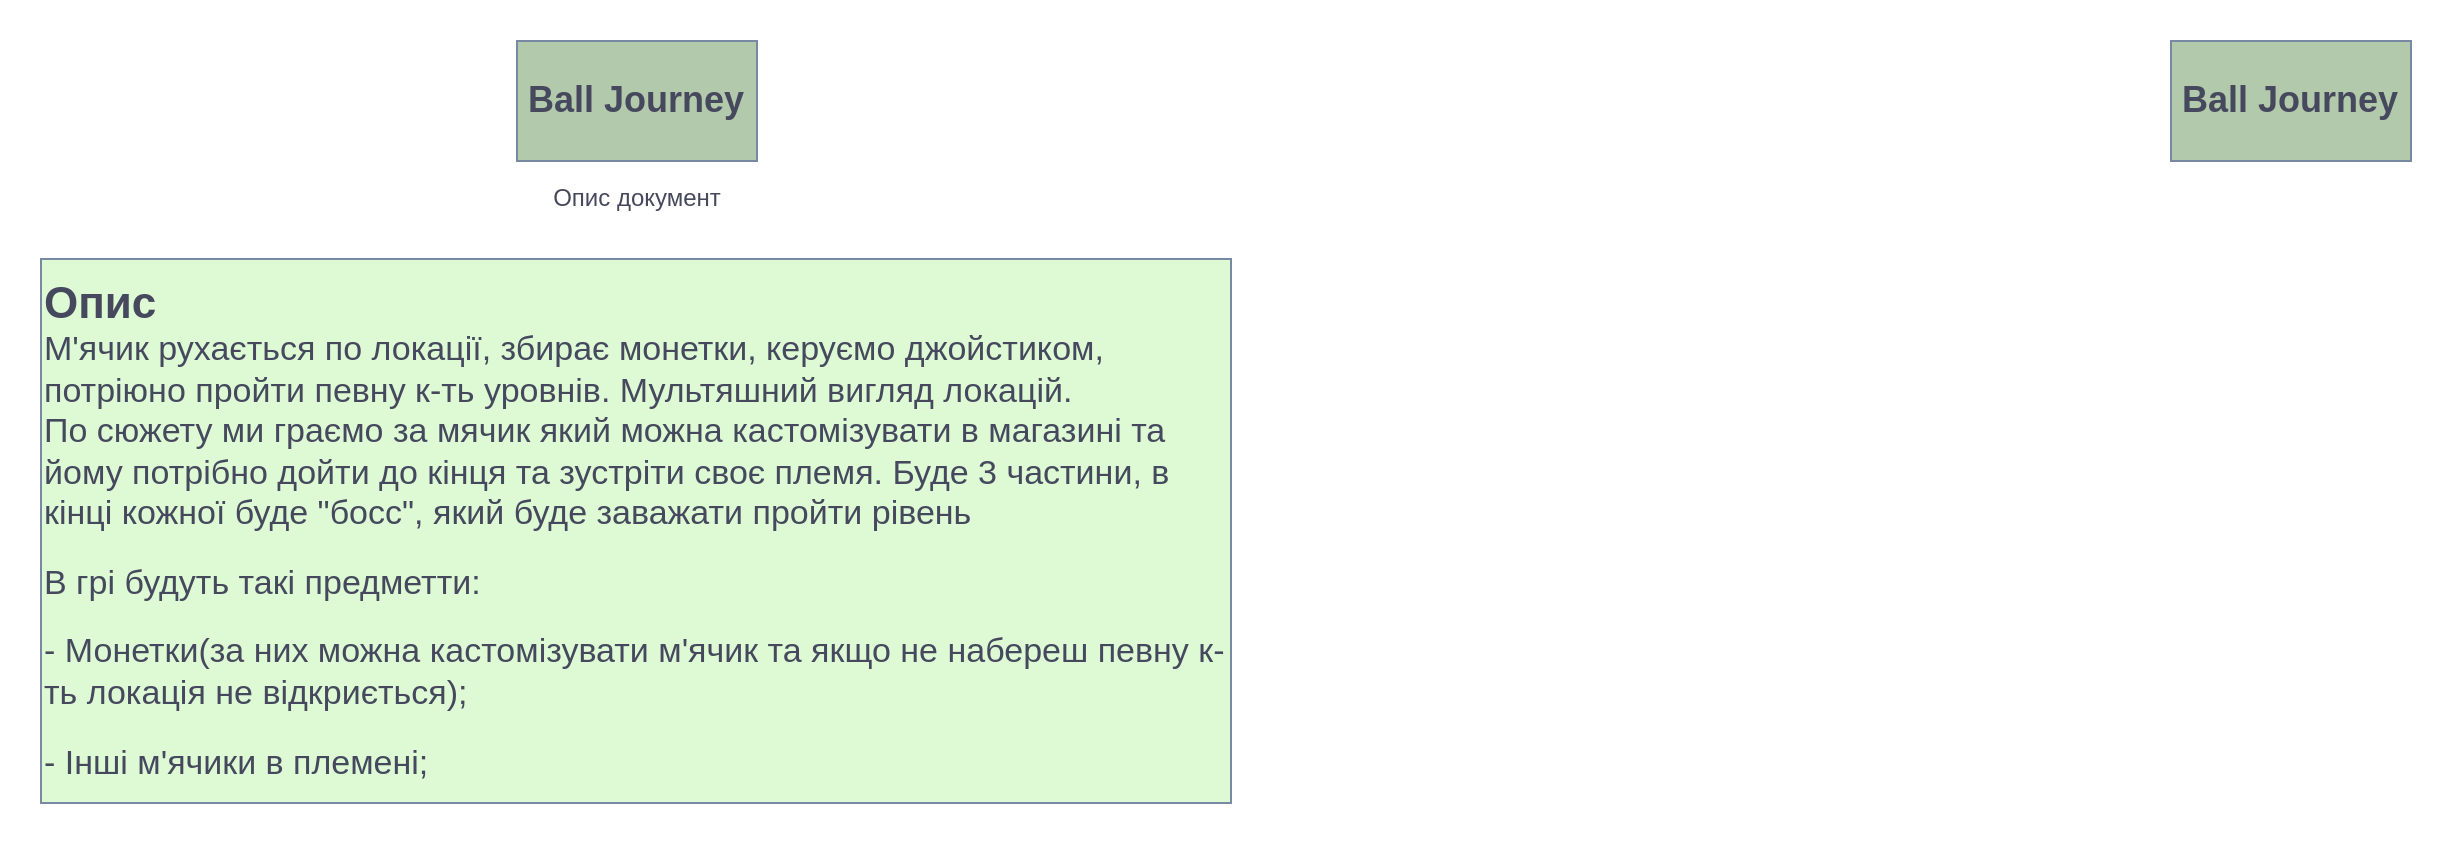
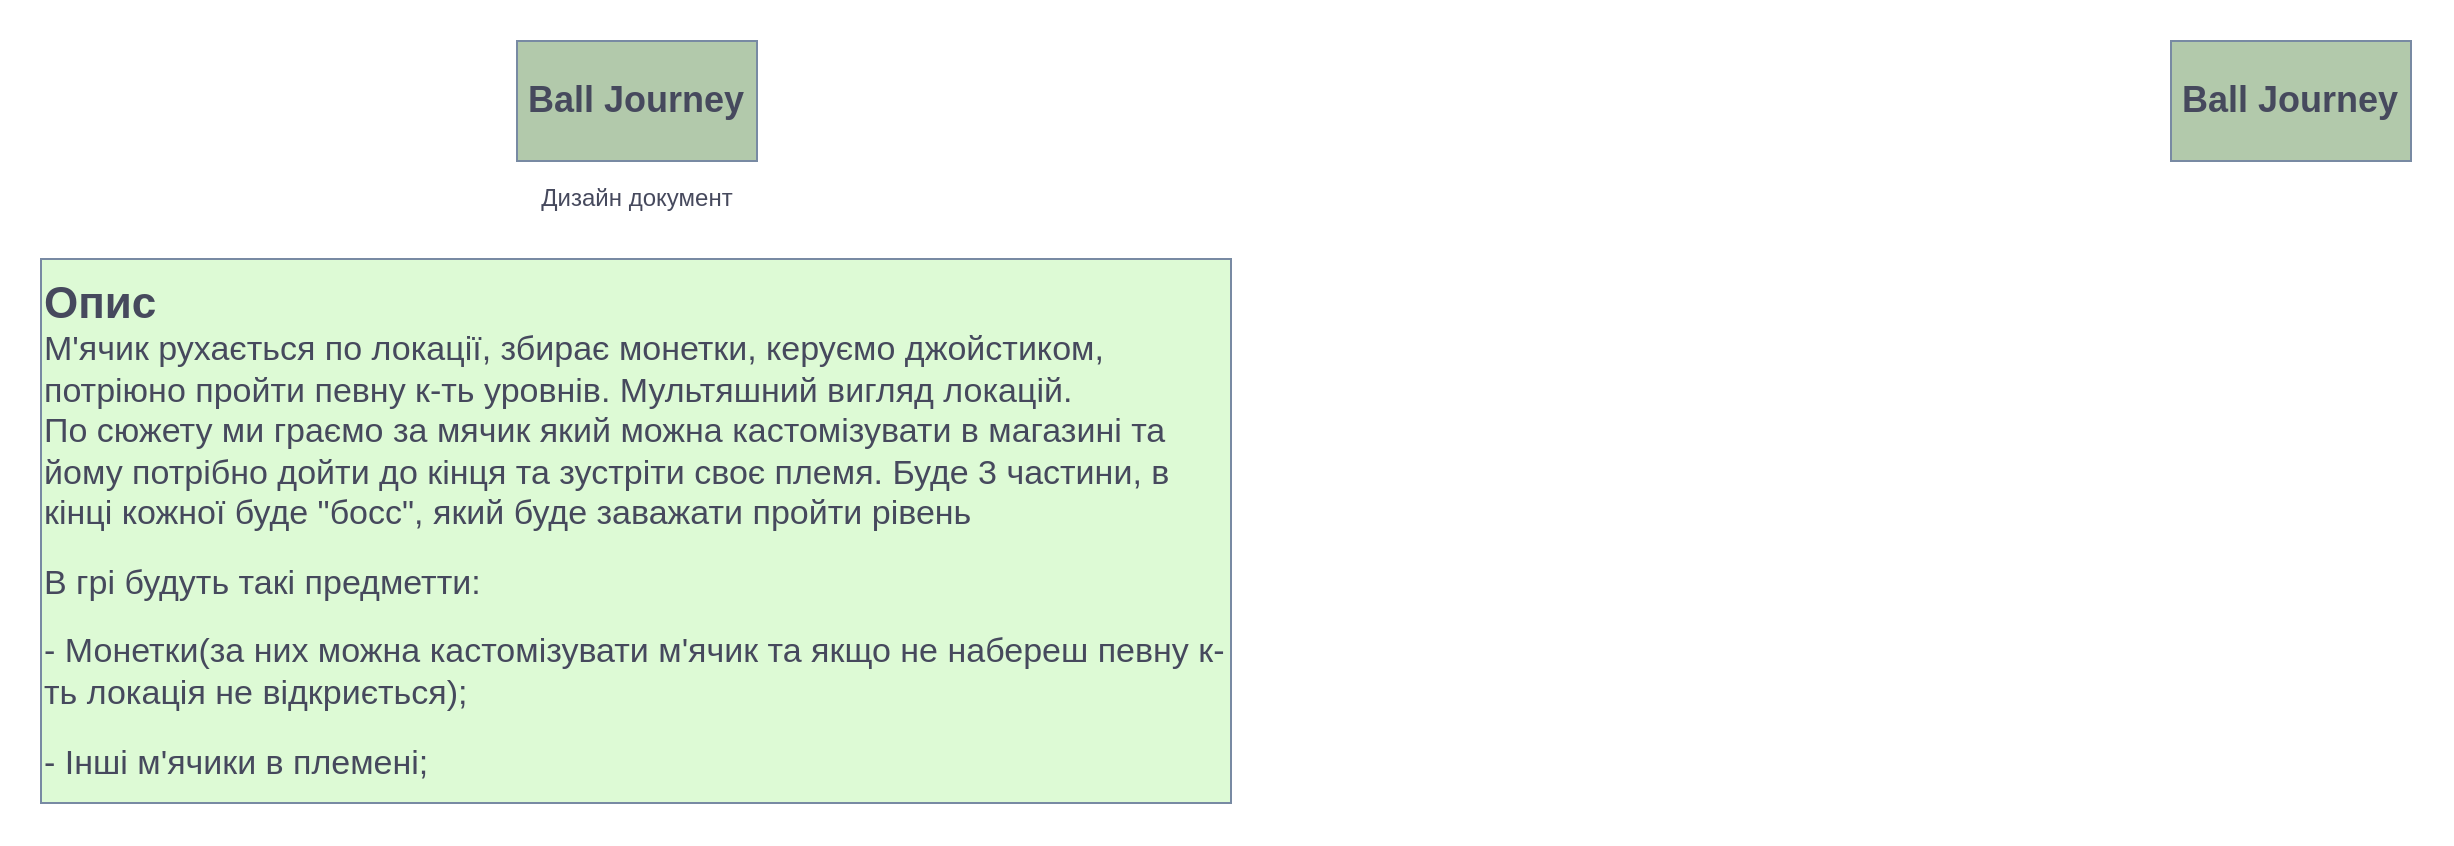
(638, 195) -> (638, 195)
